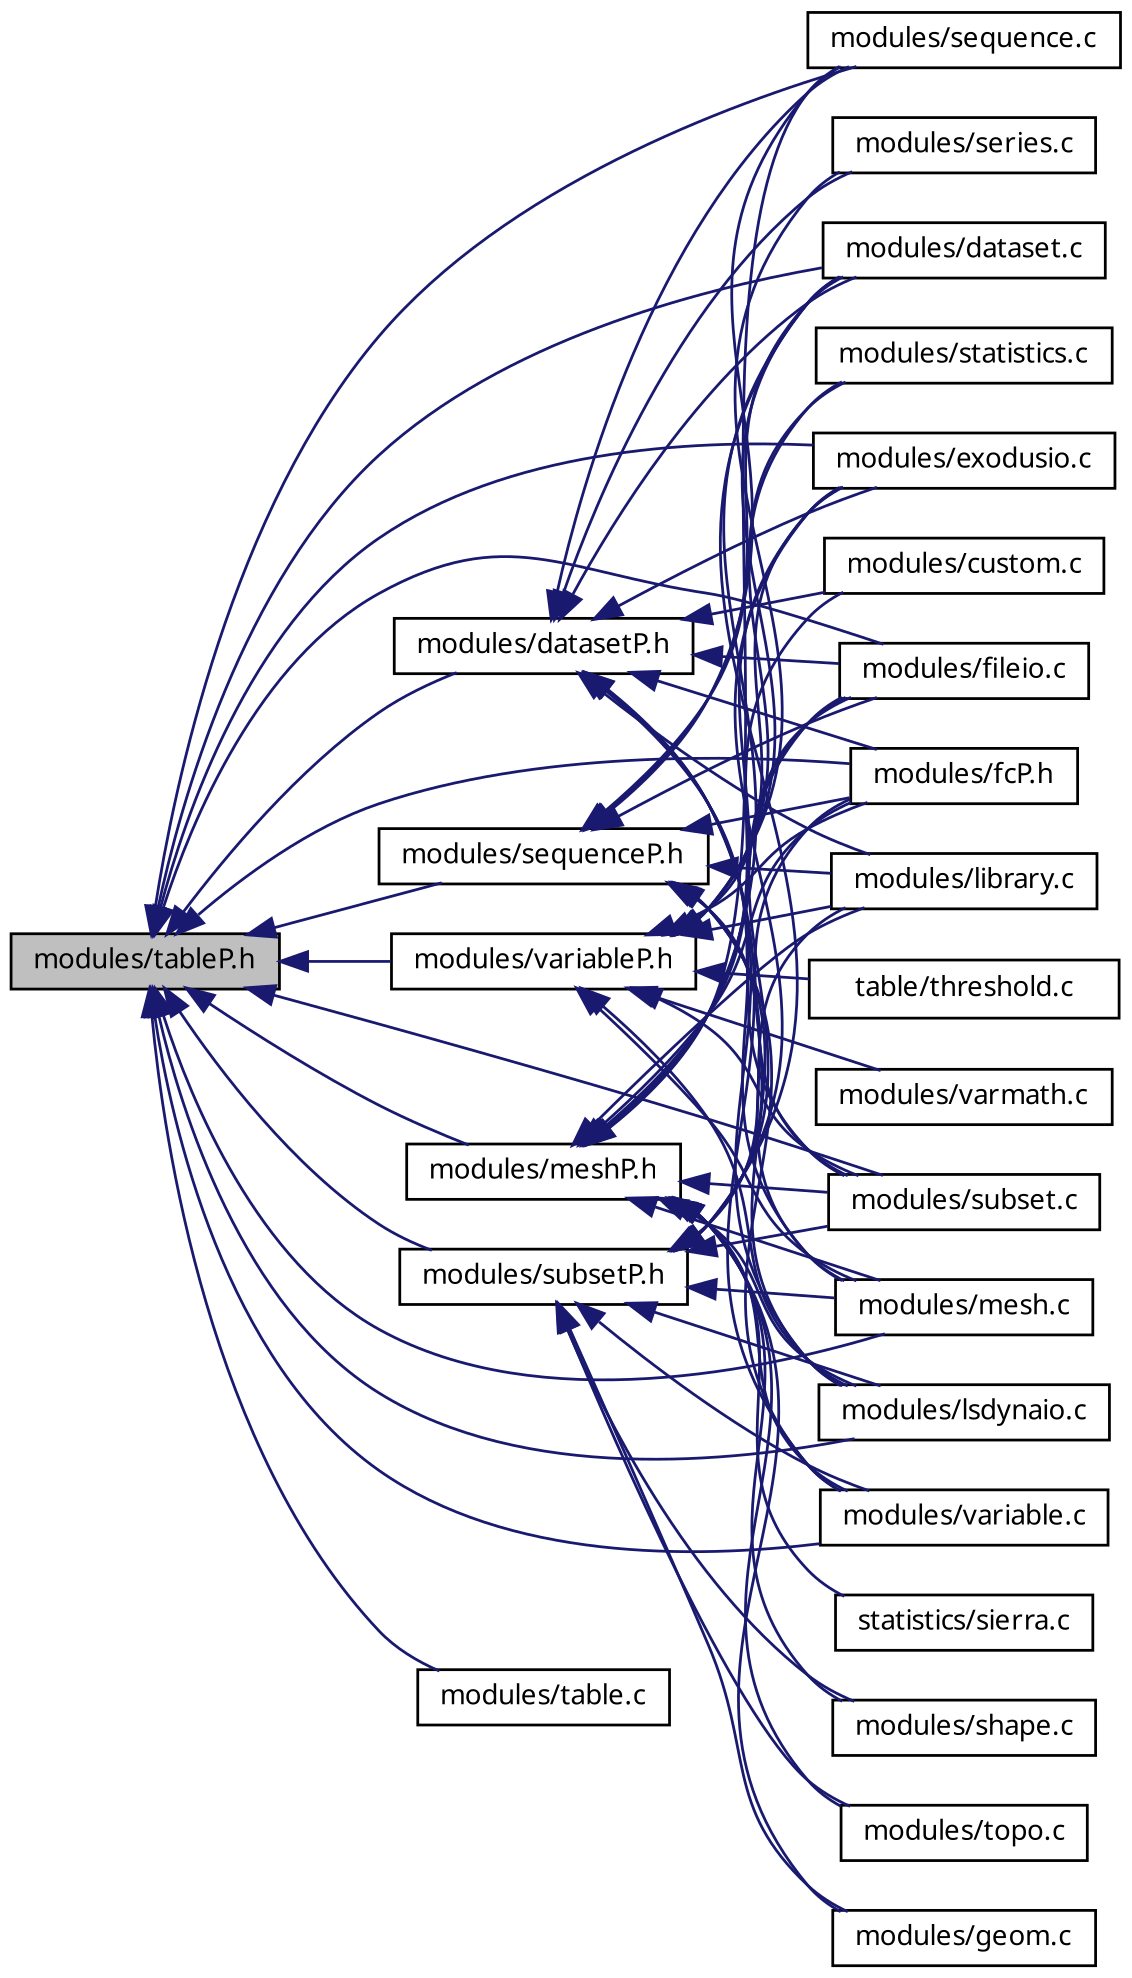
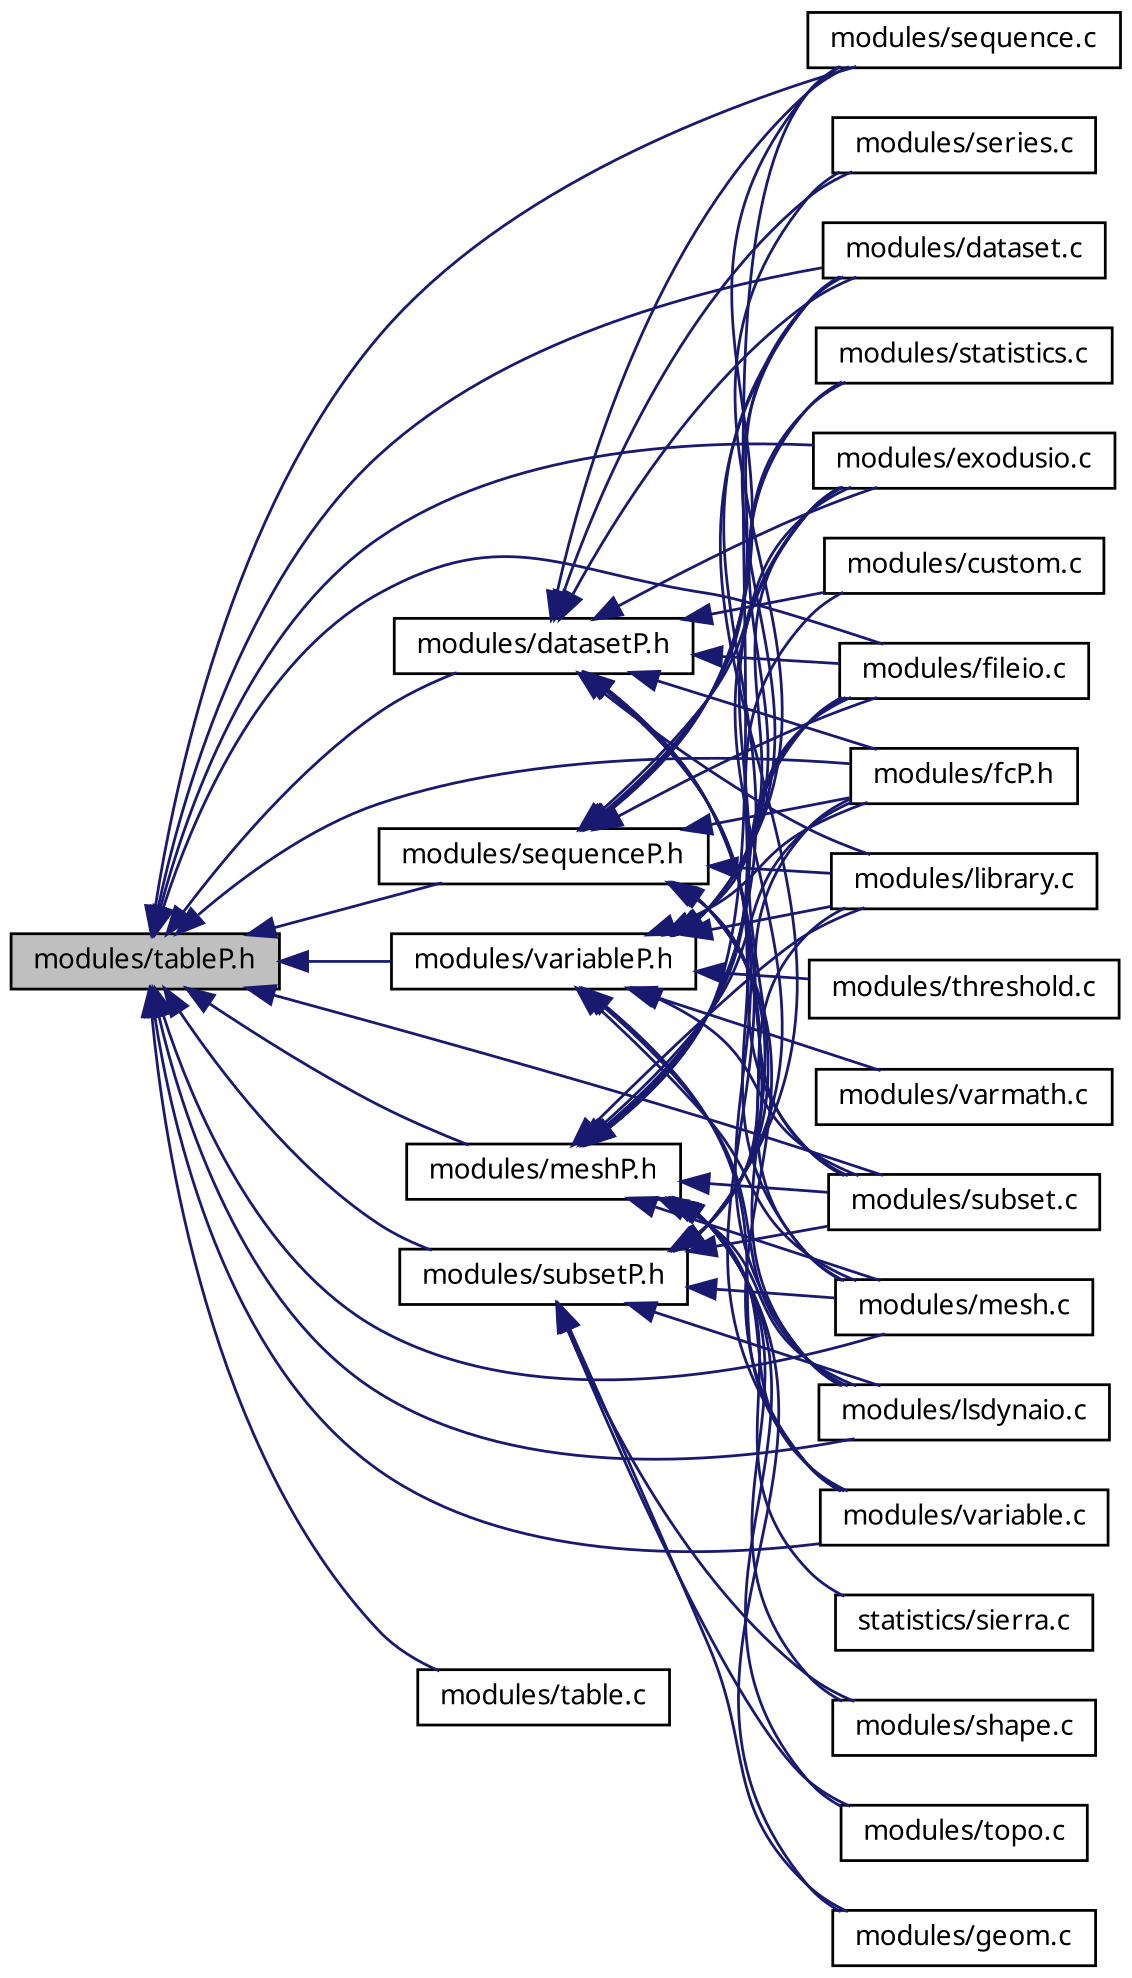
none -> (735, 652)
(964, 989) -> (964, 989)
(728, 1417) -> (745, 1243)
